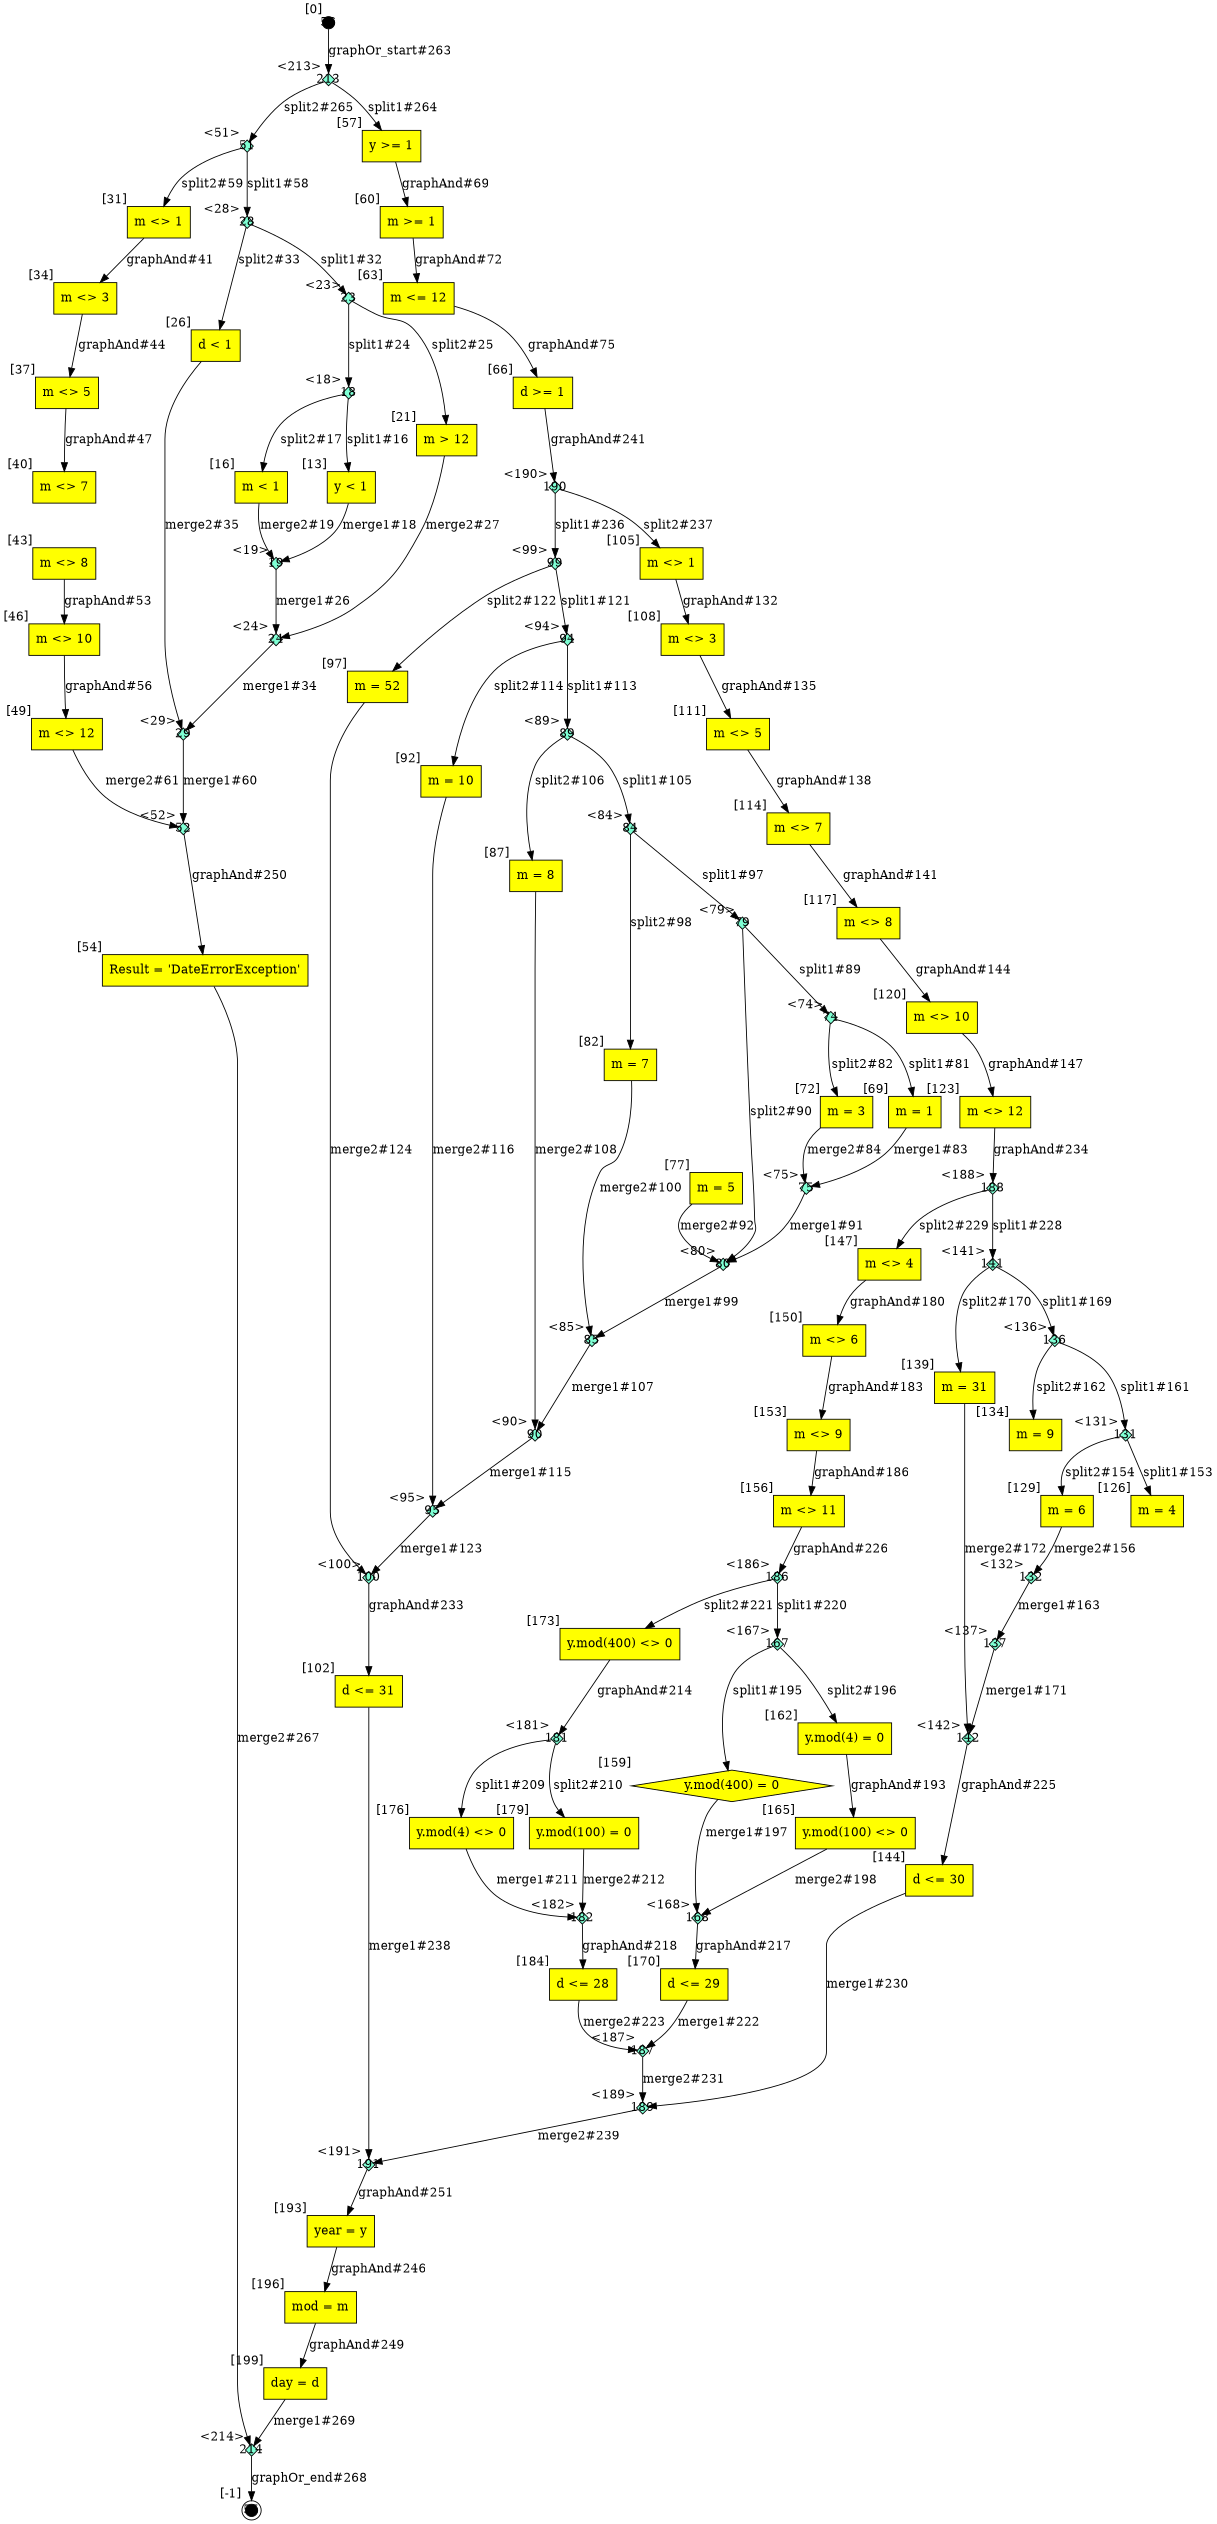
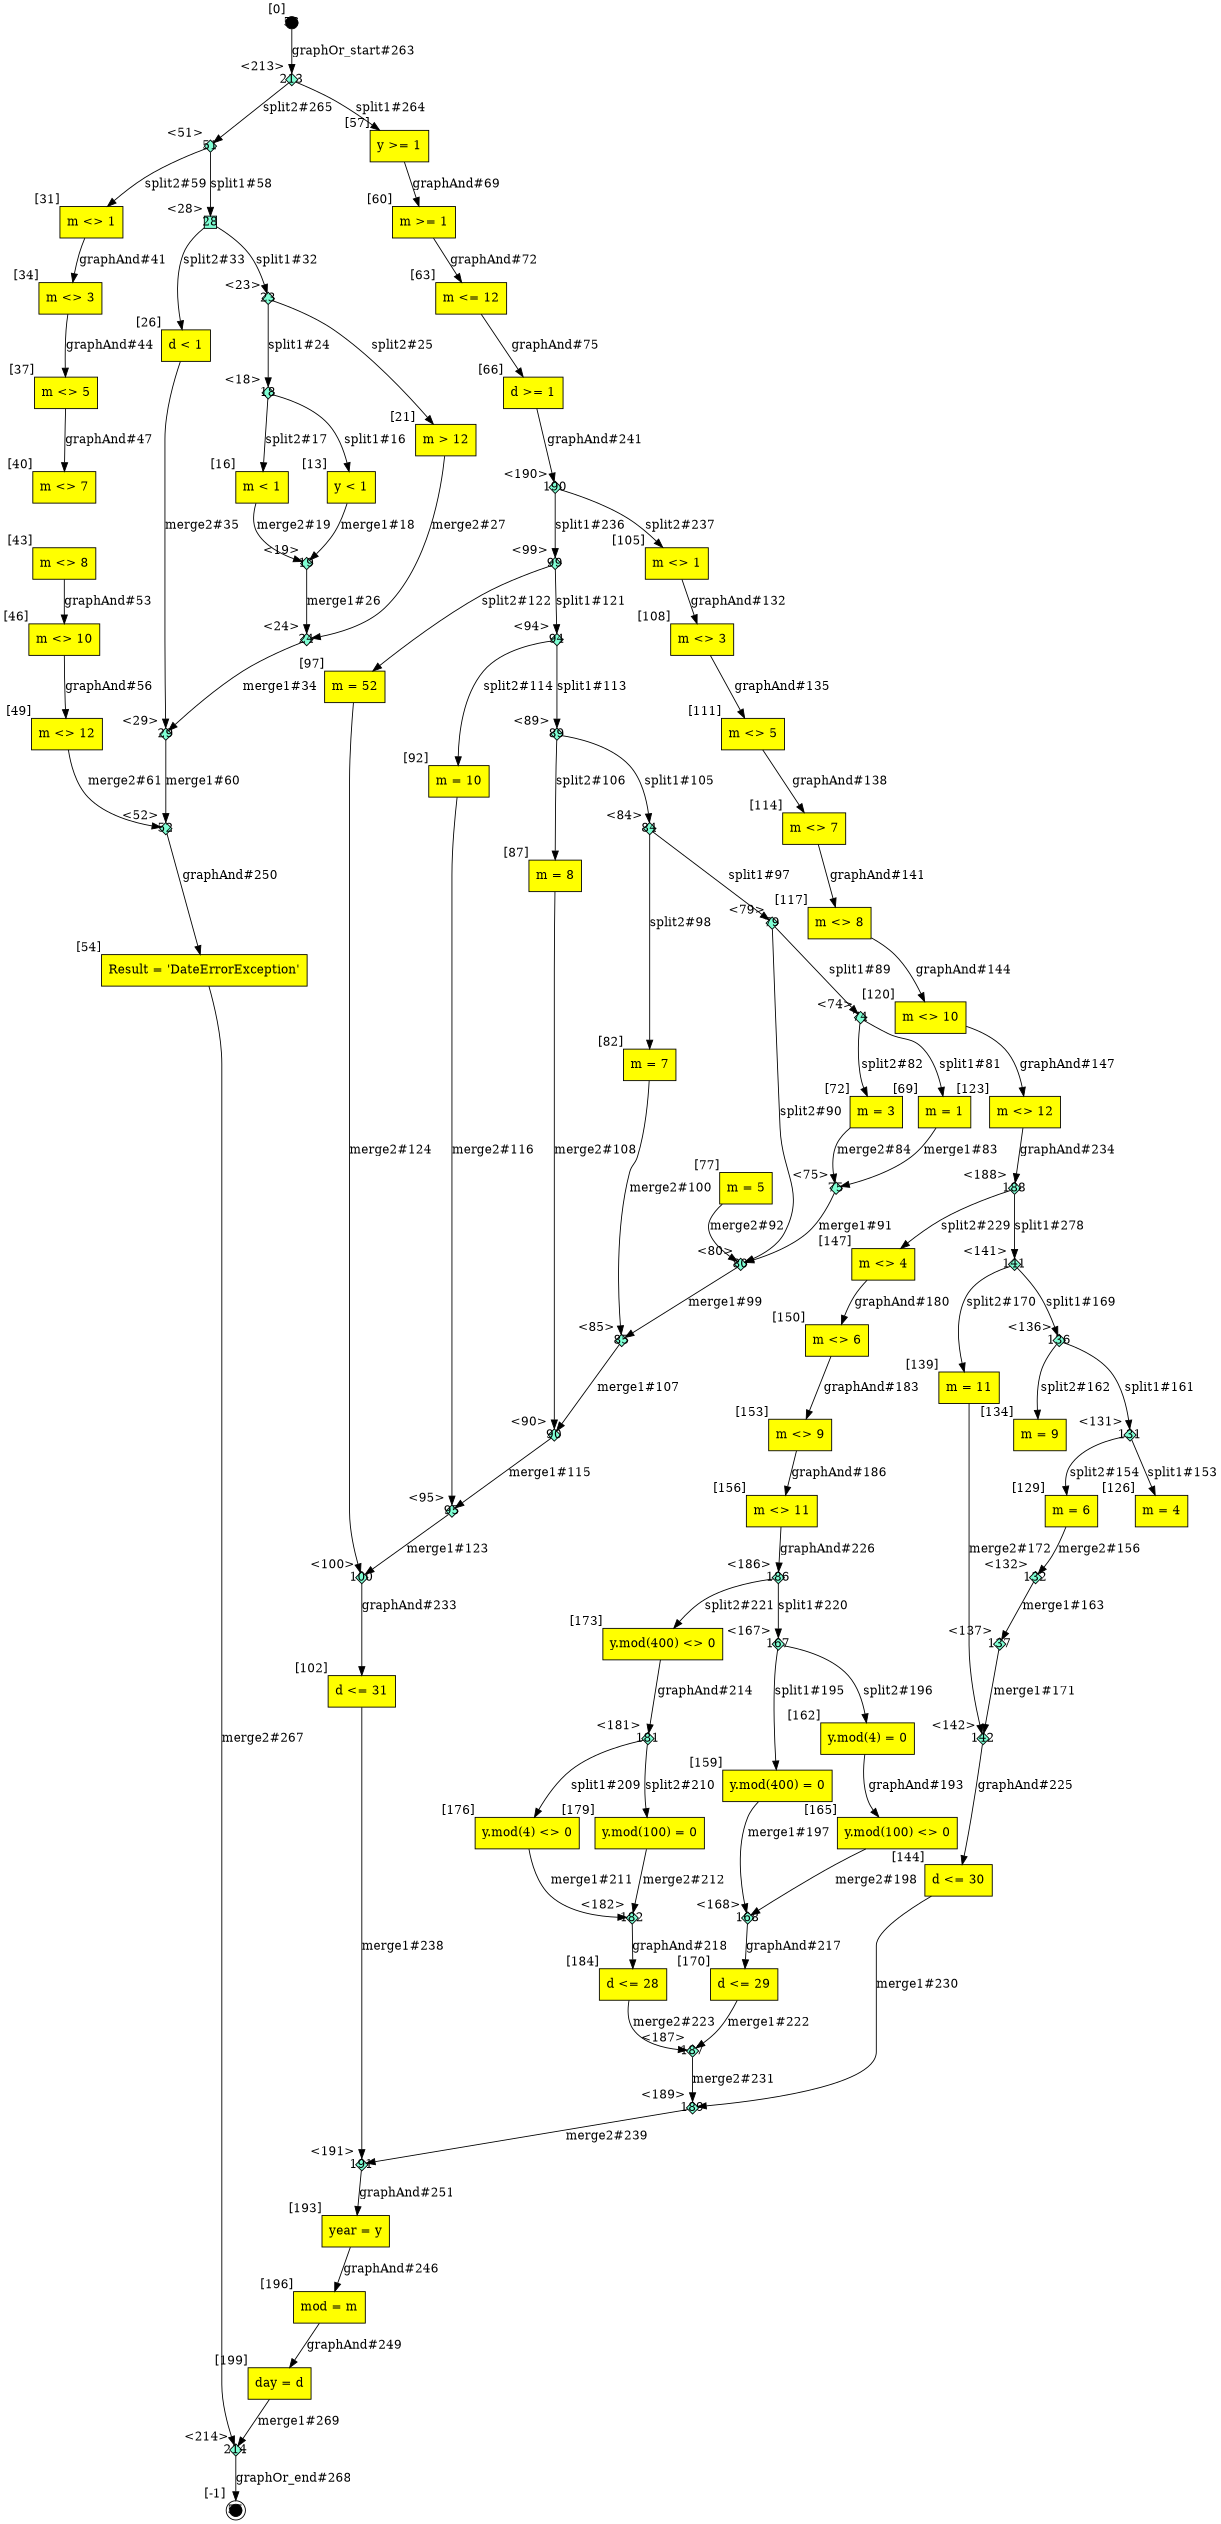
(247, 222) -> (210, 222)
(1028, 1226) -> (1050, 1226)
(965, 1388) -> (969, 1388)
(732, 1786) -> (777, 1786)
